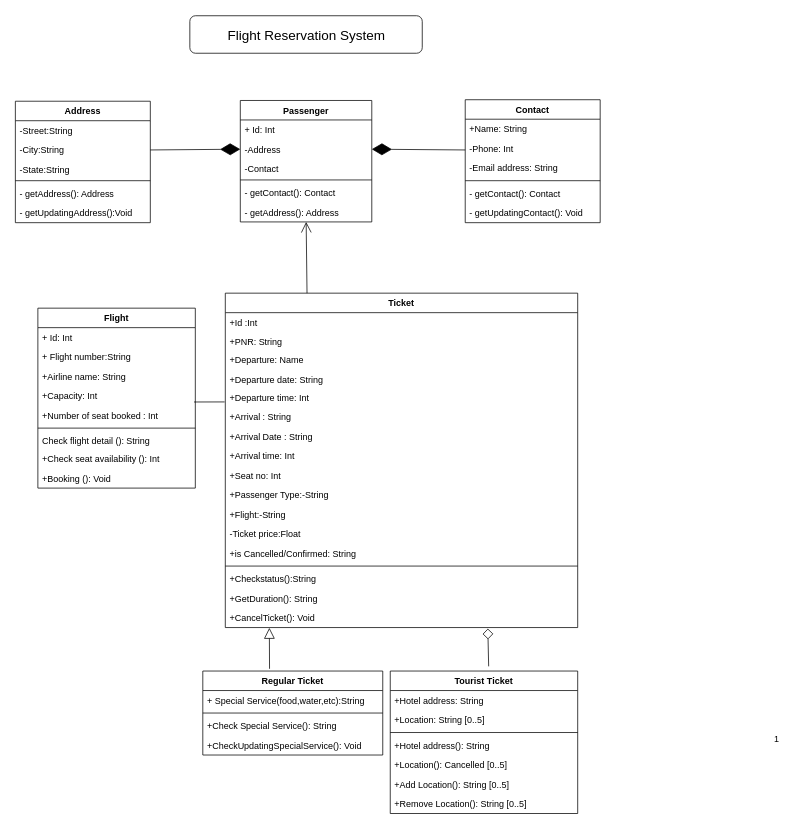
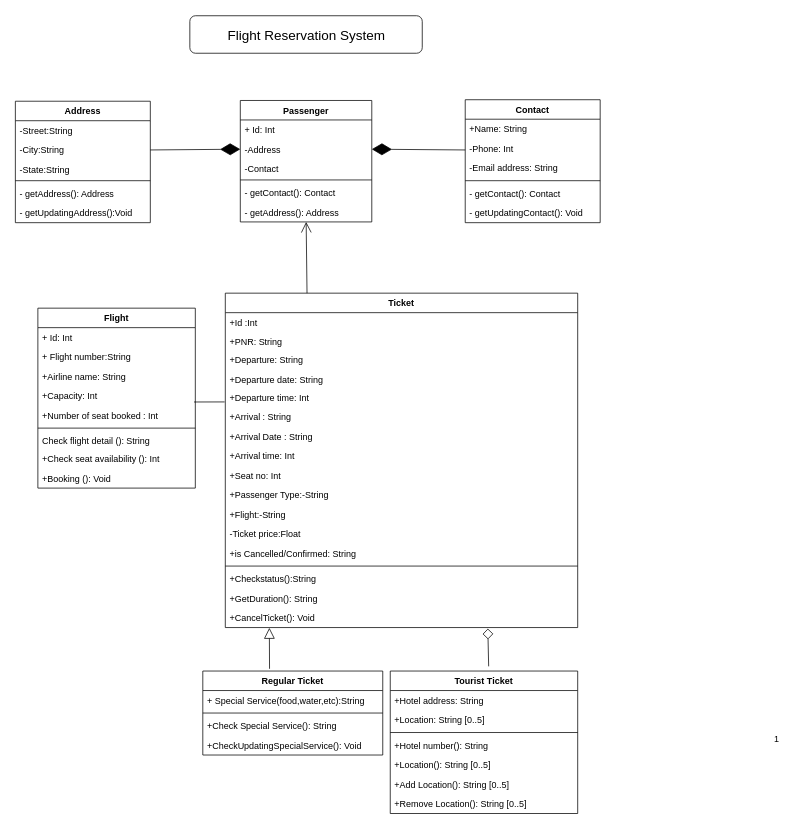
(267, 360) -> (271, 360)
(449, 746) -> (447, 746)
(458, 765) -> (452, 765)
